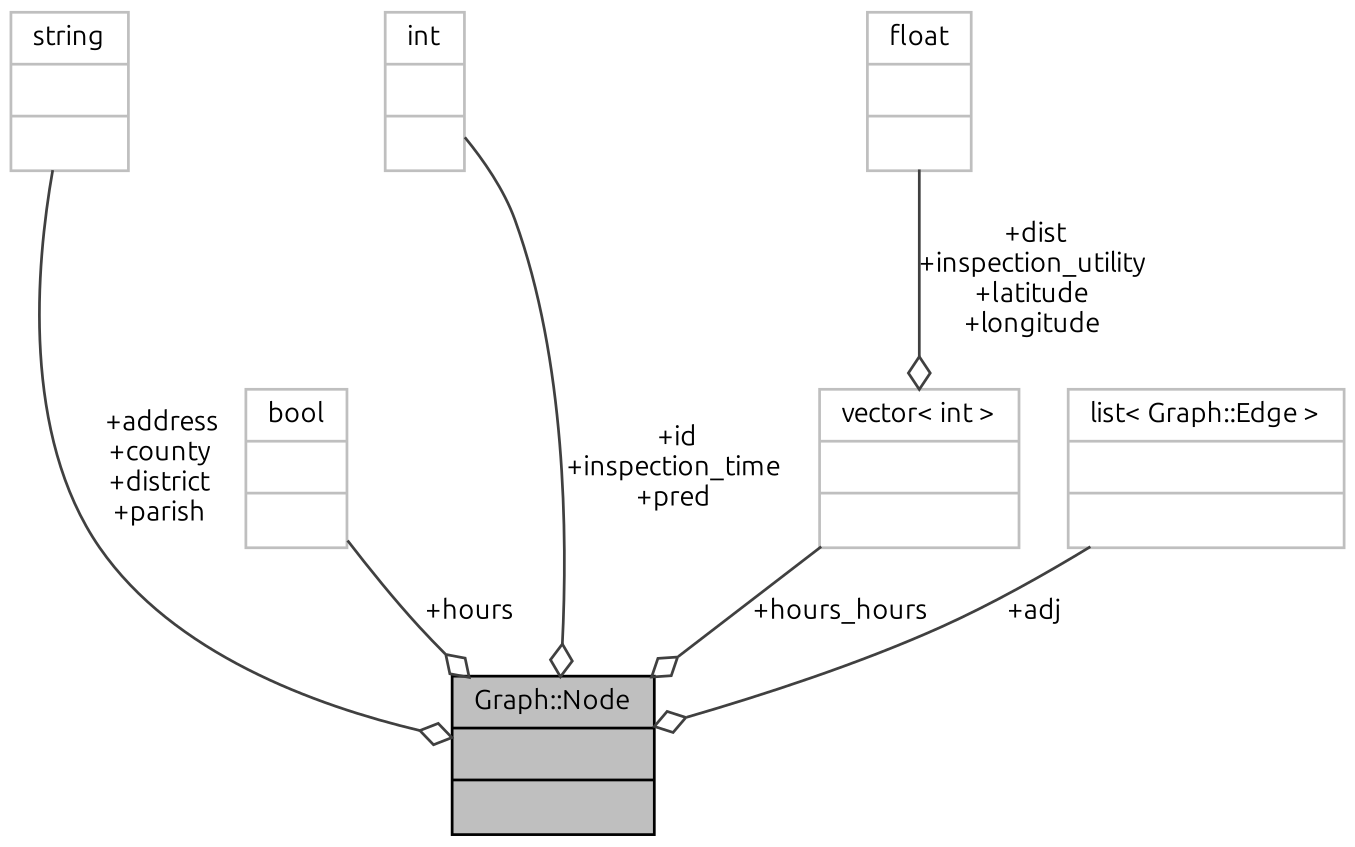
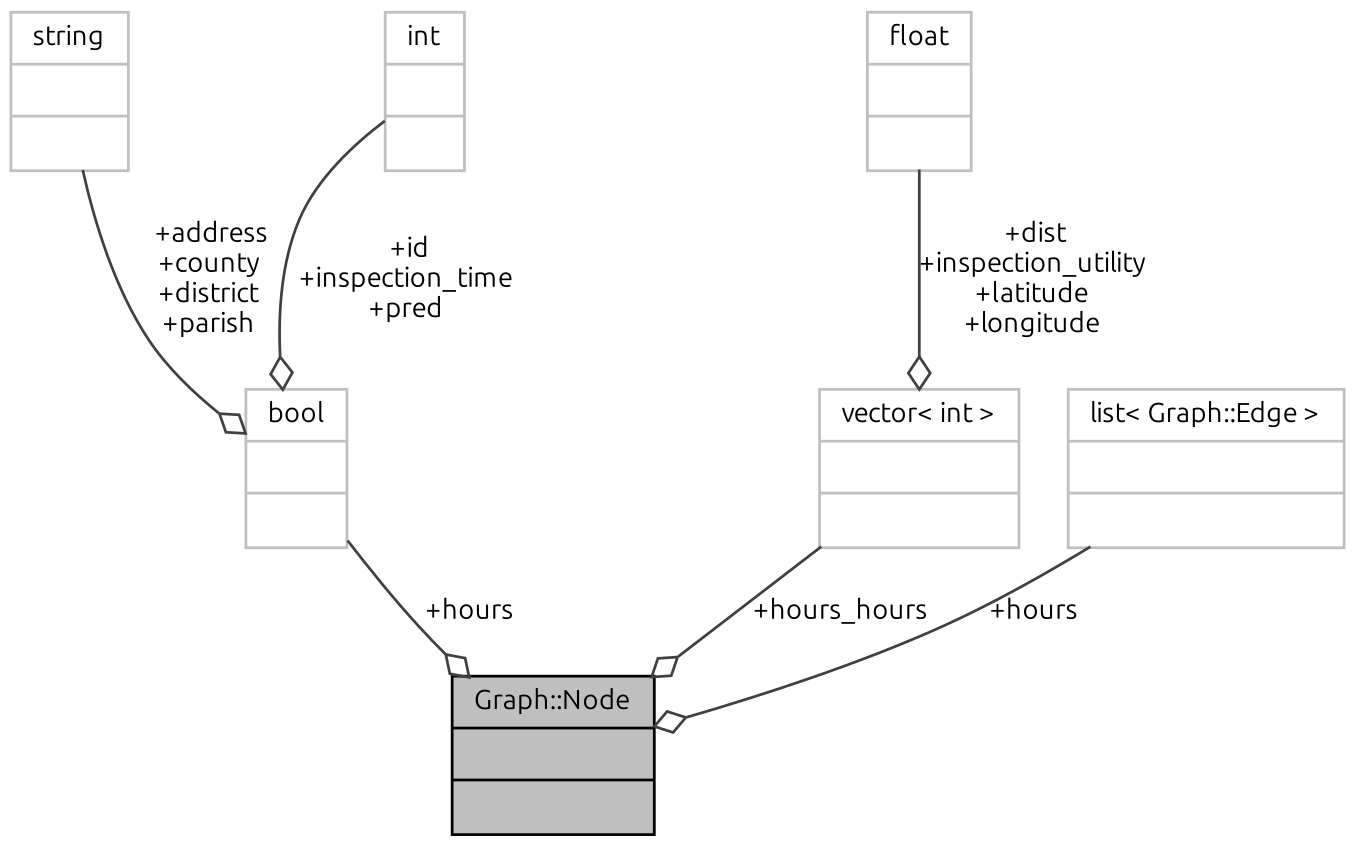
(553, 381) -> (298, 223)
(96, 542) -> (129, 305)
(1031, 612) -> (1031, 612)
